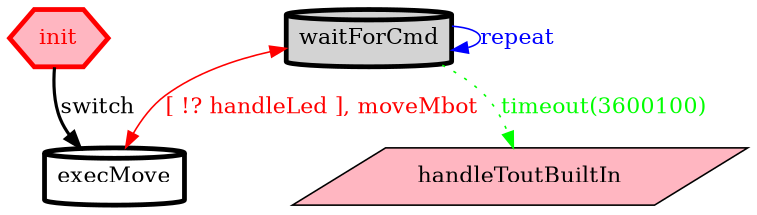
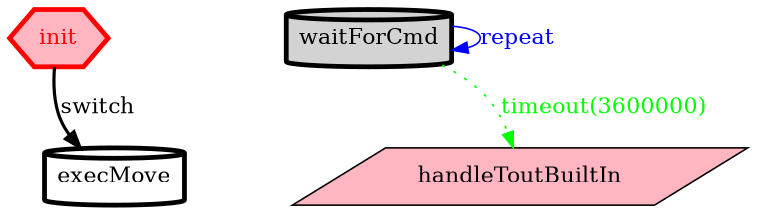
(193, 79) -> none
(604, 107) -> (604, 107)
